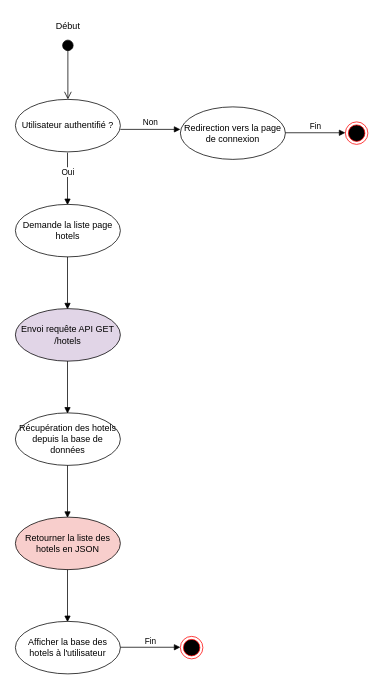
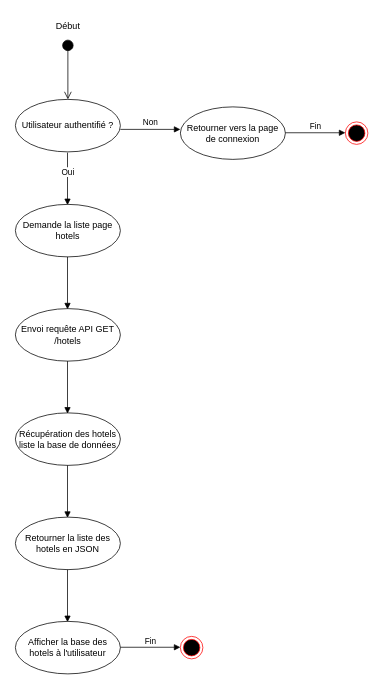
(233, 133) -> (233, 133)
(68, 335) -> (68, 335)
(68, 439) -> (68, 439)
(68, 543) -> (68, 543)
